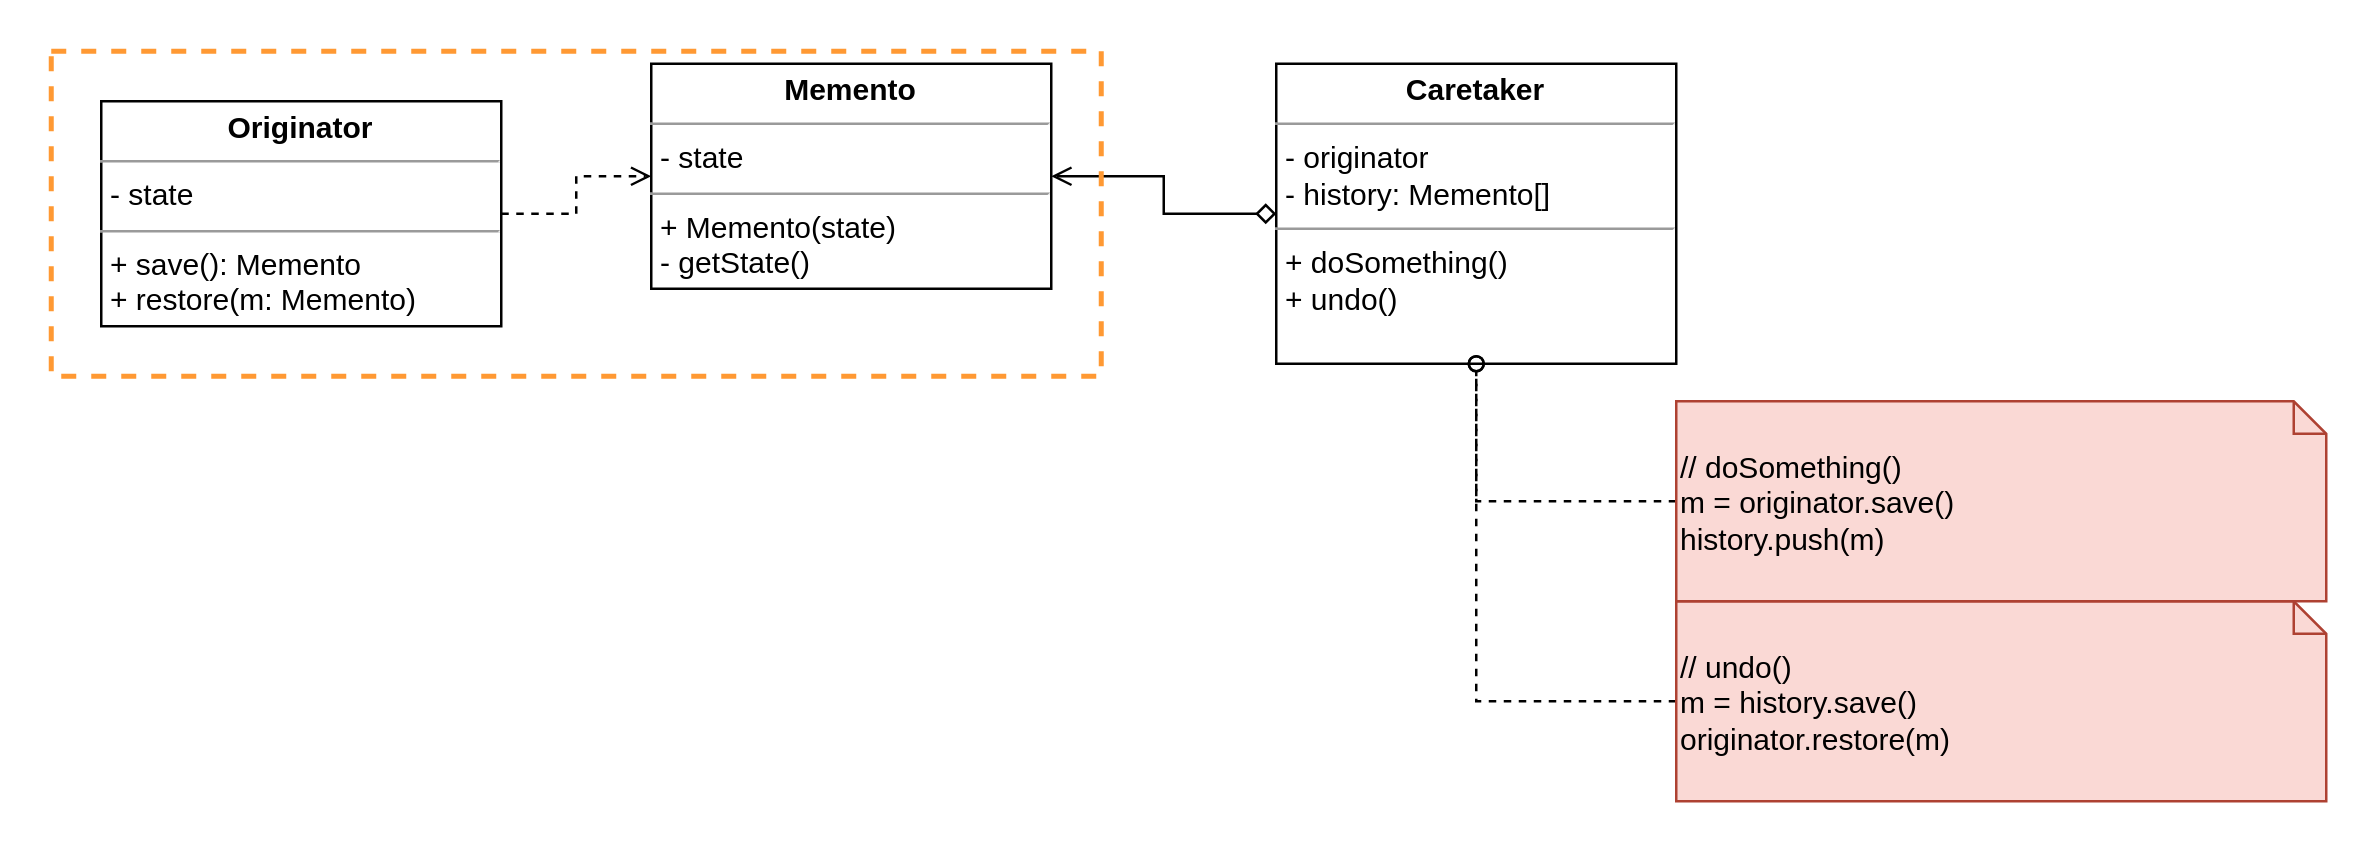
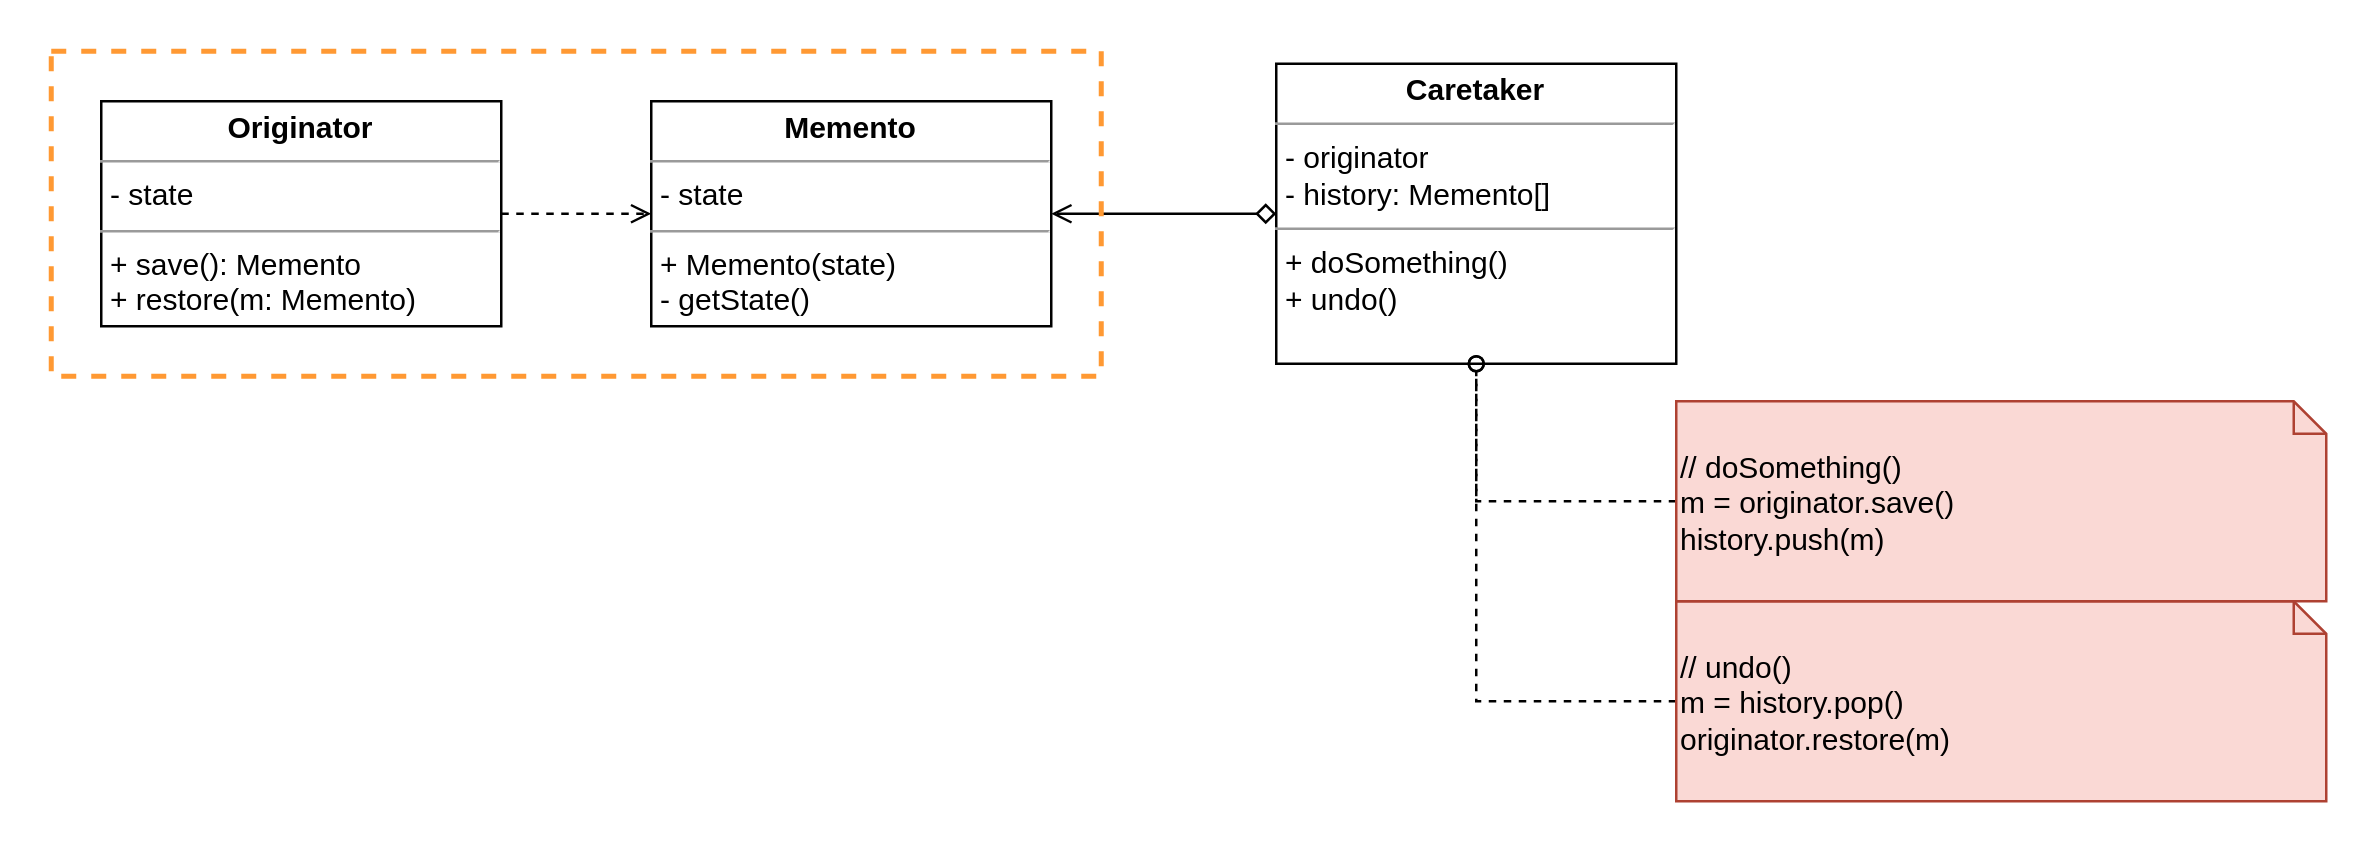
(851, 176) -> (851, 214)
(1846, 705) -> (1846, 705)
